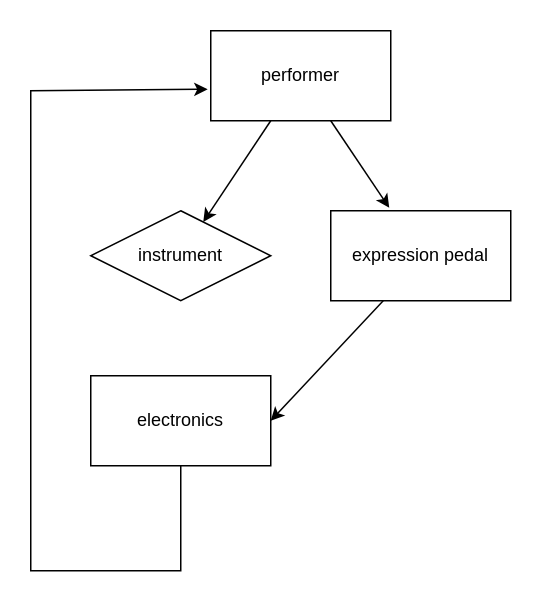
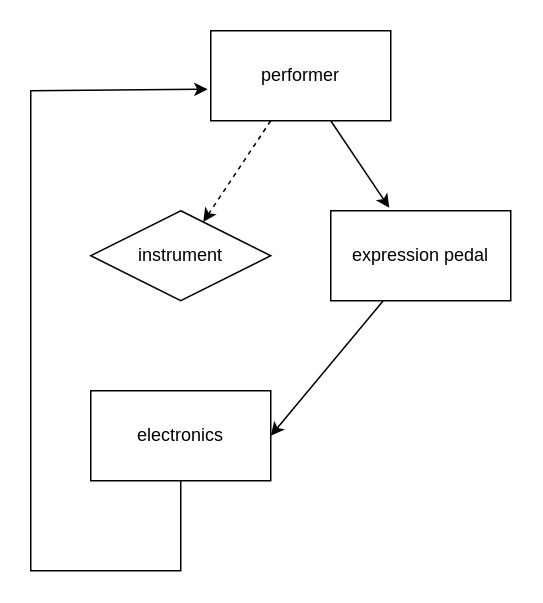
(240, 167) -> (240, 167)
(181, 421) -> (181, 436)
